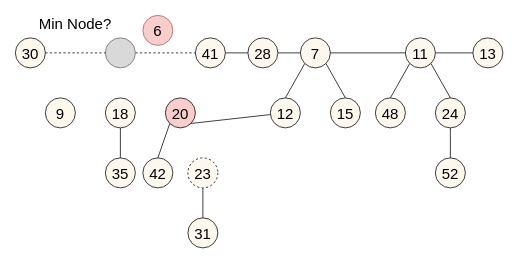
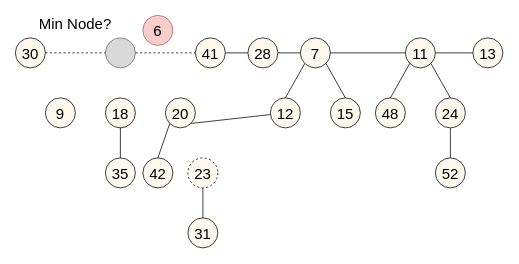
(180, 113) -> (180, 113)
